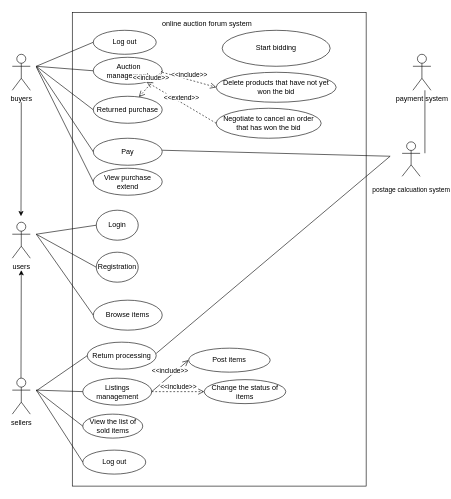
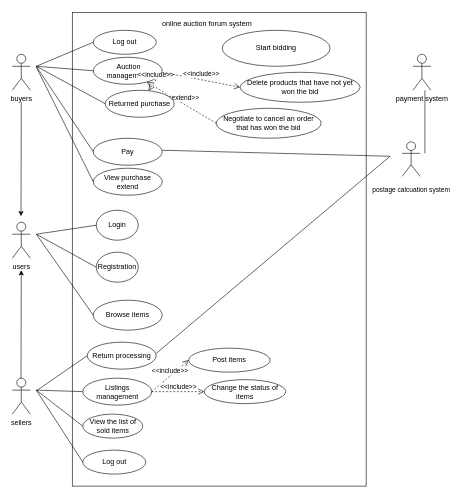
(276, 87) -> (300, 87)
(128, 110) -> (140, 104)
(163, 382) -> (163, 382)
